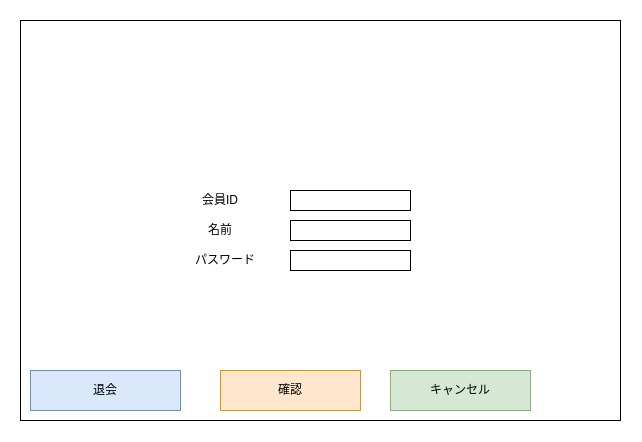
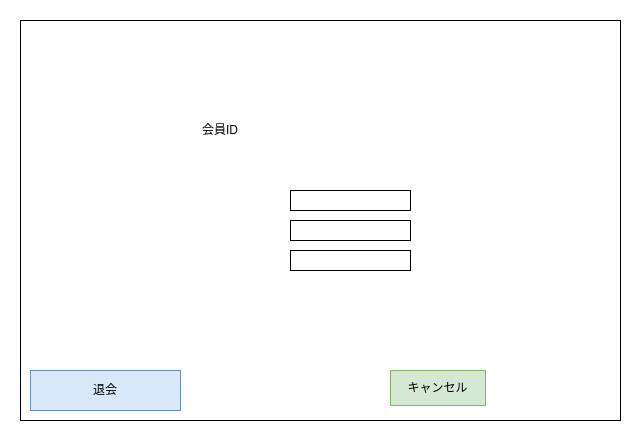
(221, 201) -> (221, 131)
(221, 231) -> none
(226, 261) -> none
(291, 391) -> none
(461, 391) -> (438, 388)
